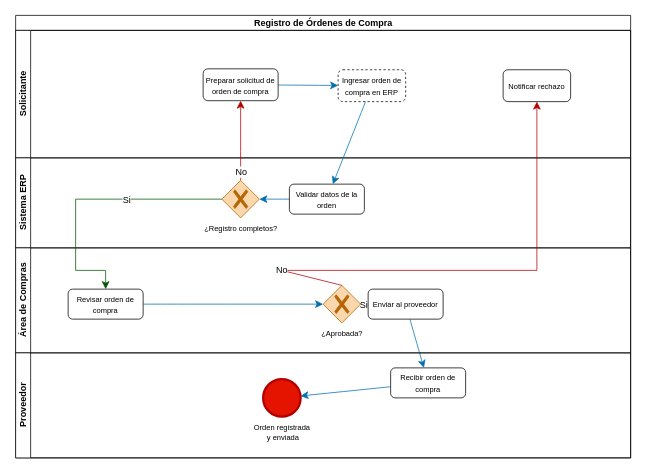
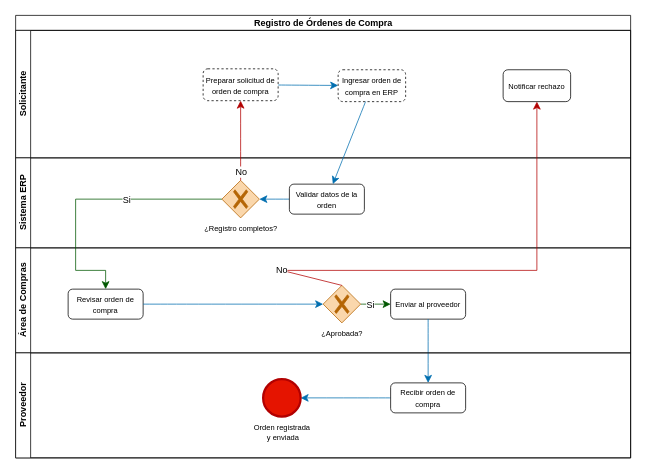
(240, 85) -> (240, 85)
(405, 304) -> (428, 304)
(428, 383) -> (428, 398)
